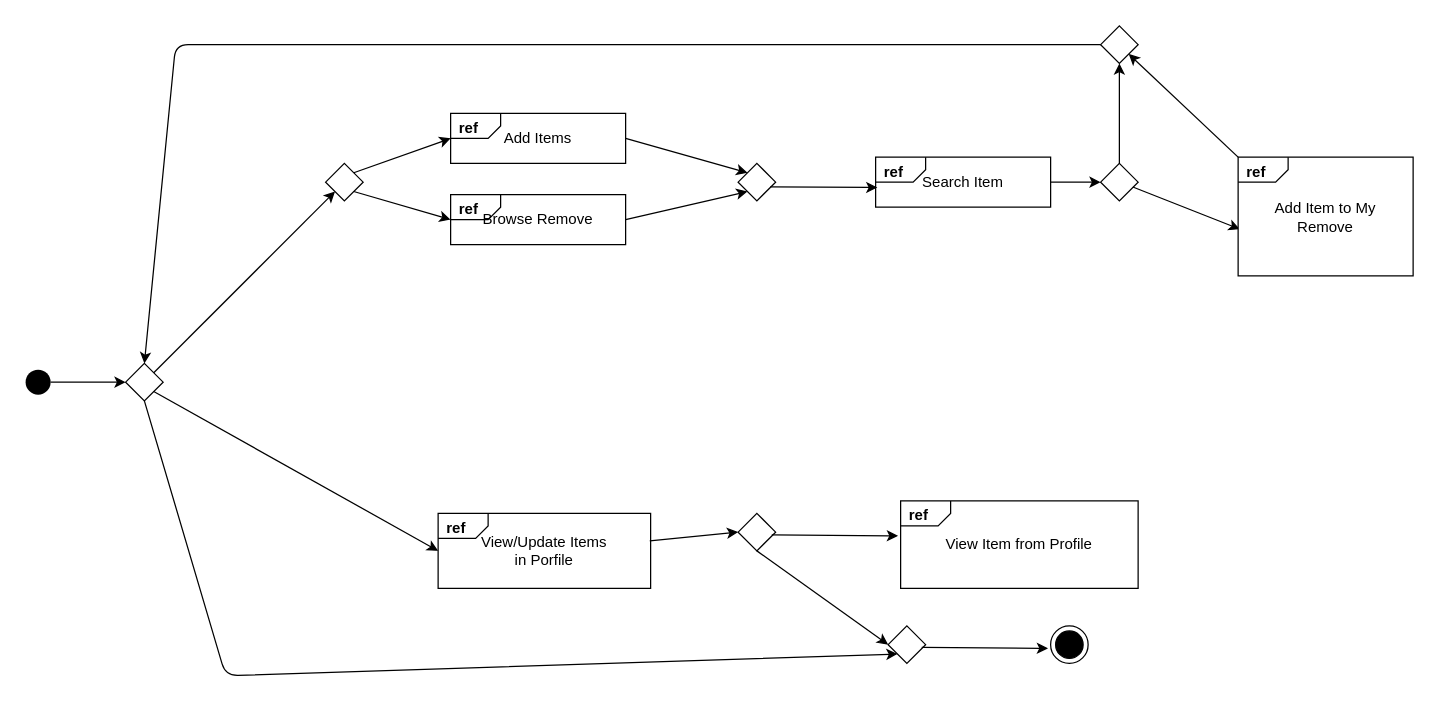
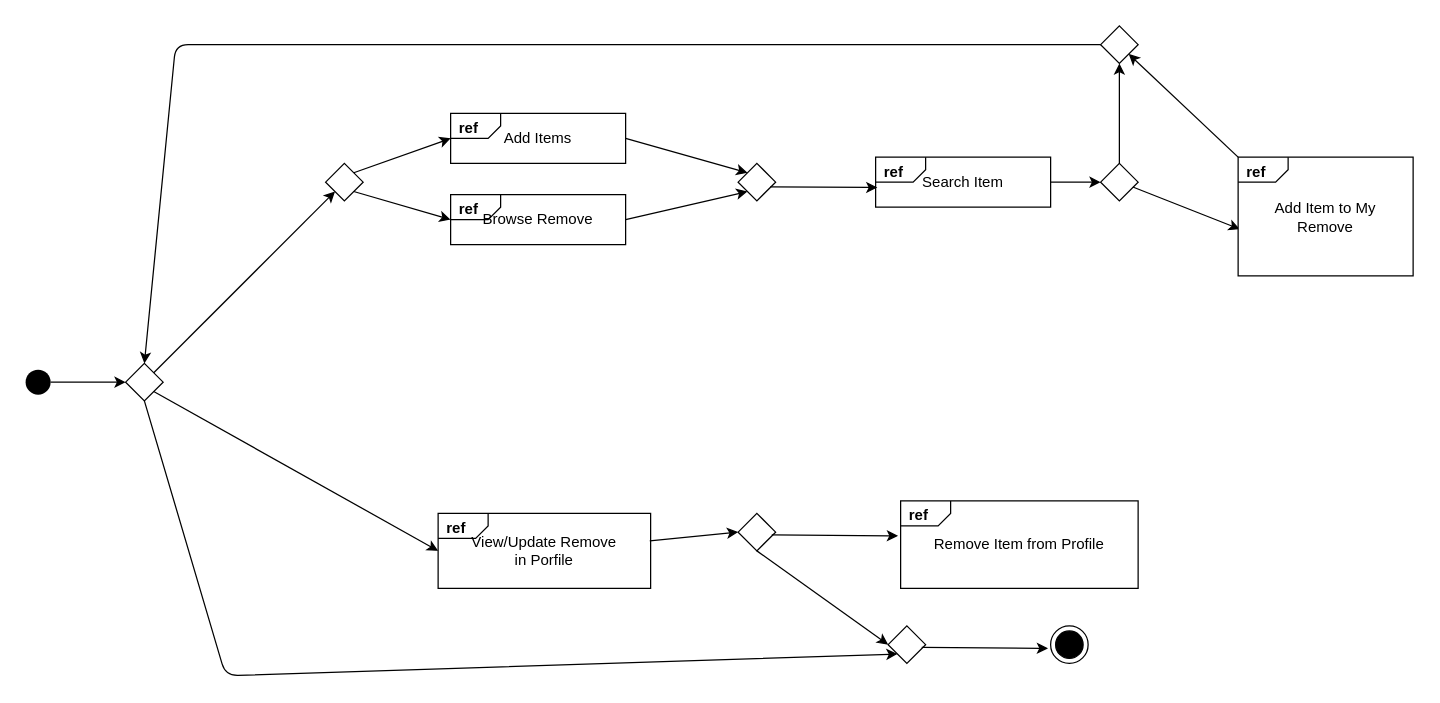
(1019, 544) -> (1019, 544)
(544, 551) -> (544, 551)
